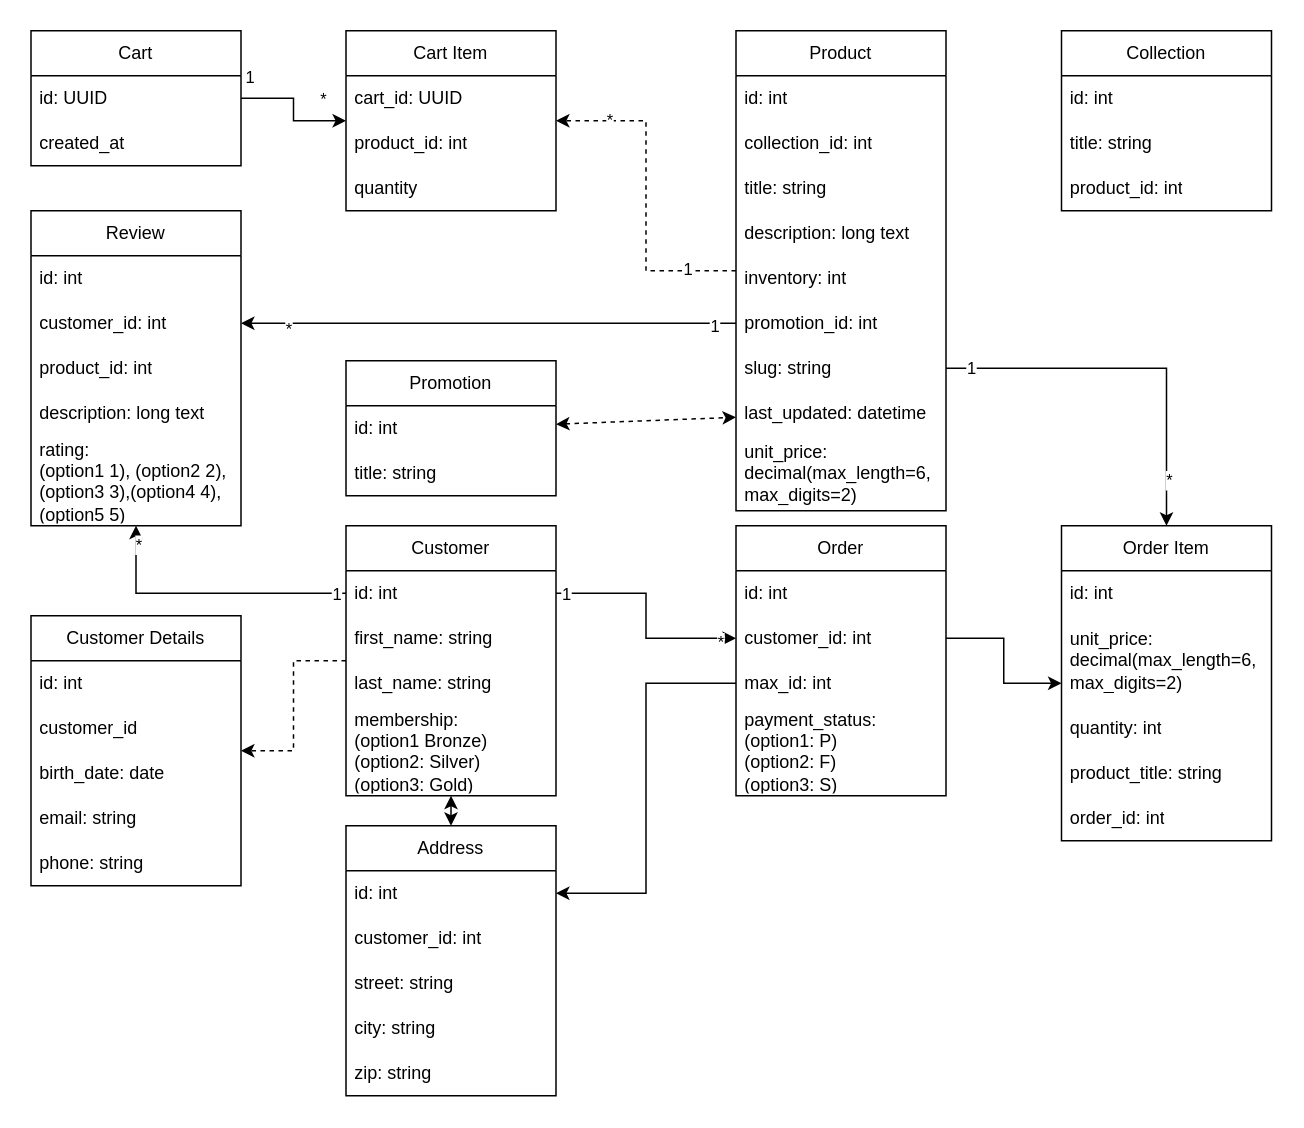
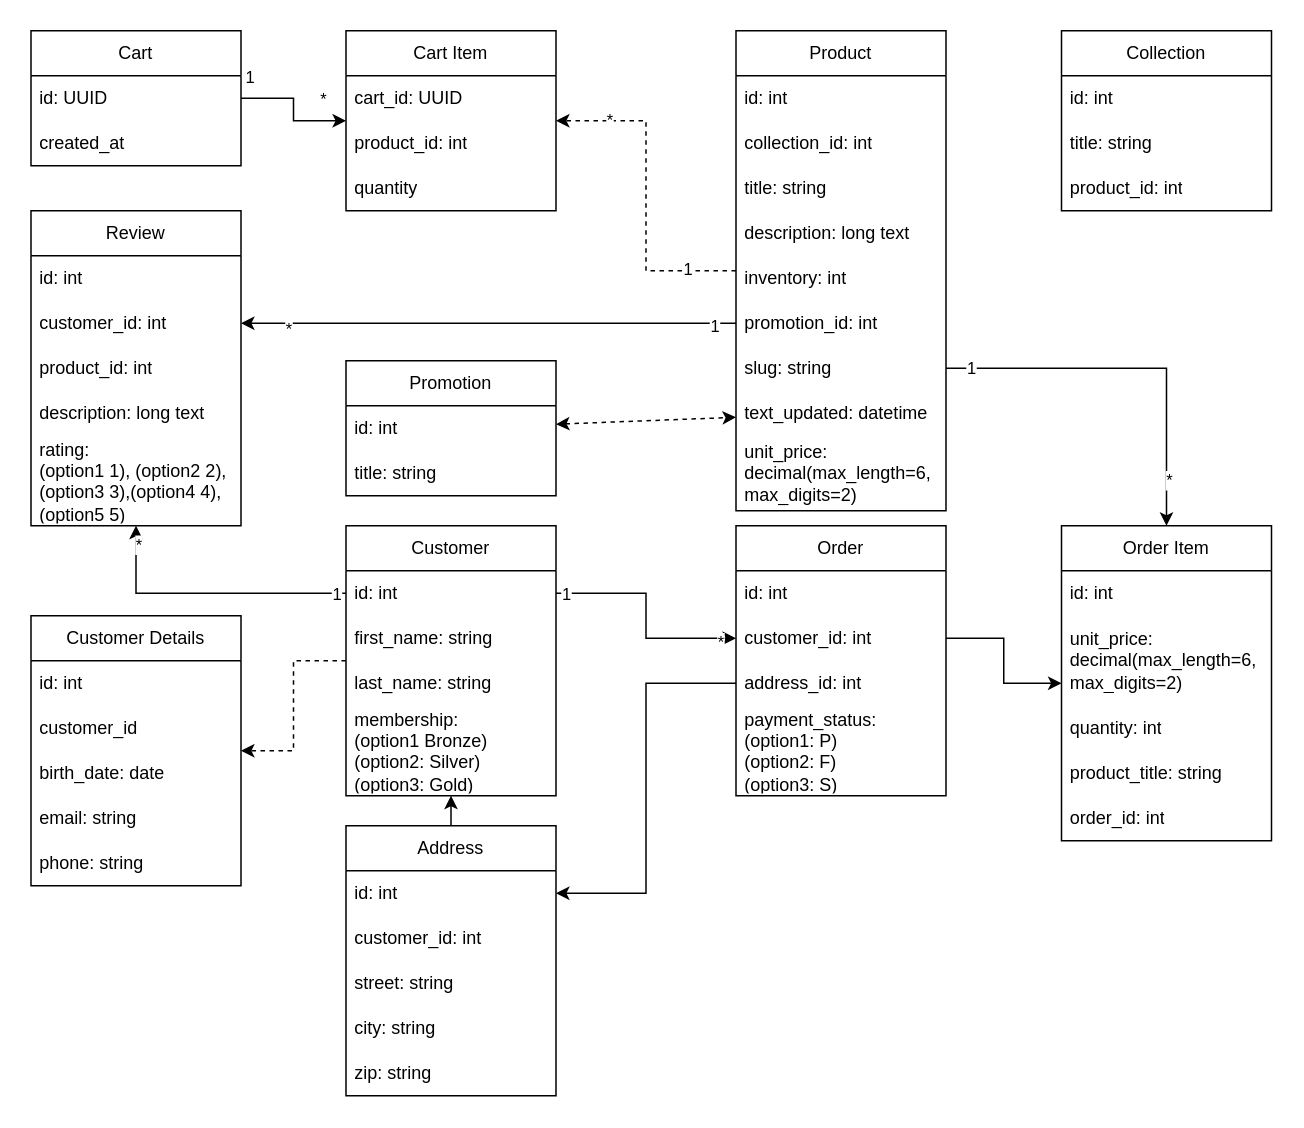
(842, 413) -> (842, 413)
(791, 683) -> (811, 683)
(451, 814) -> (451, 818)
